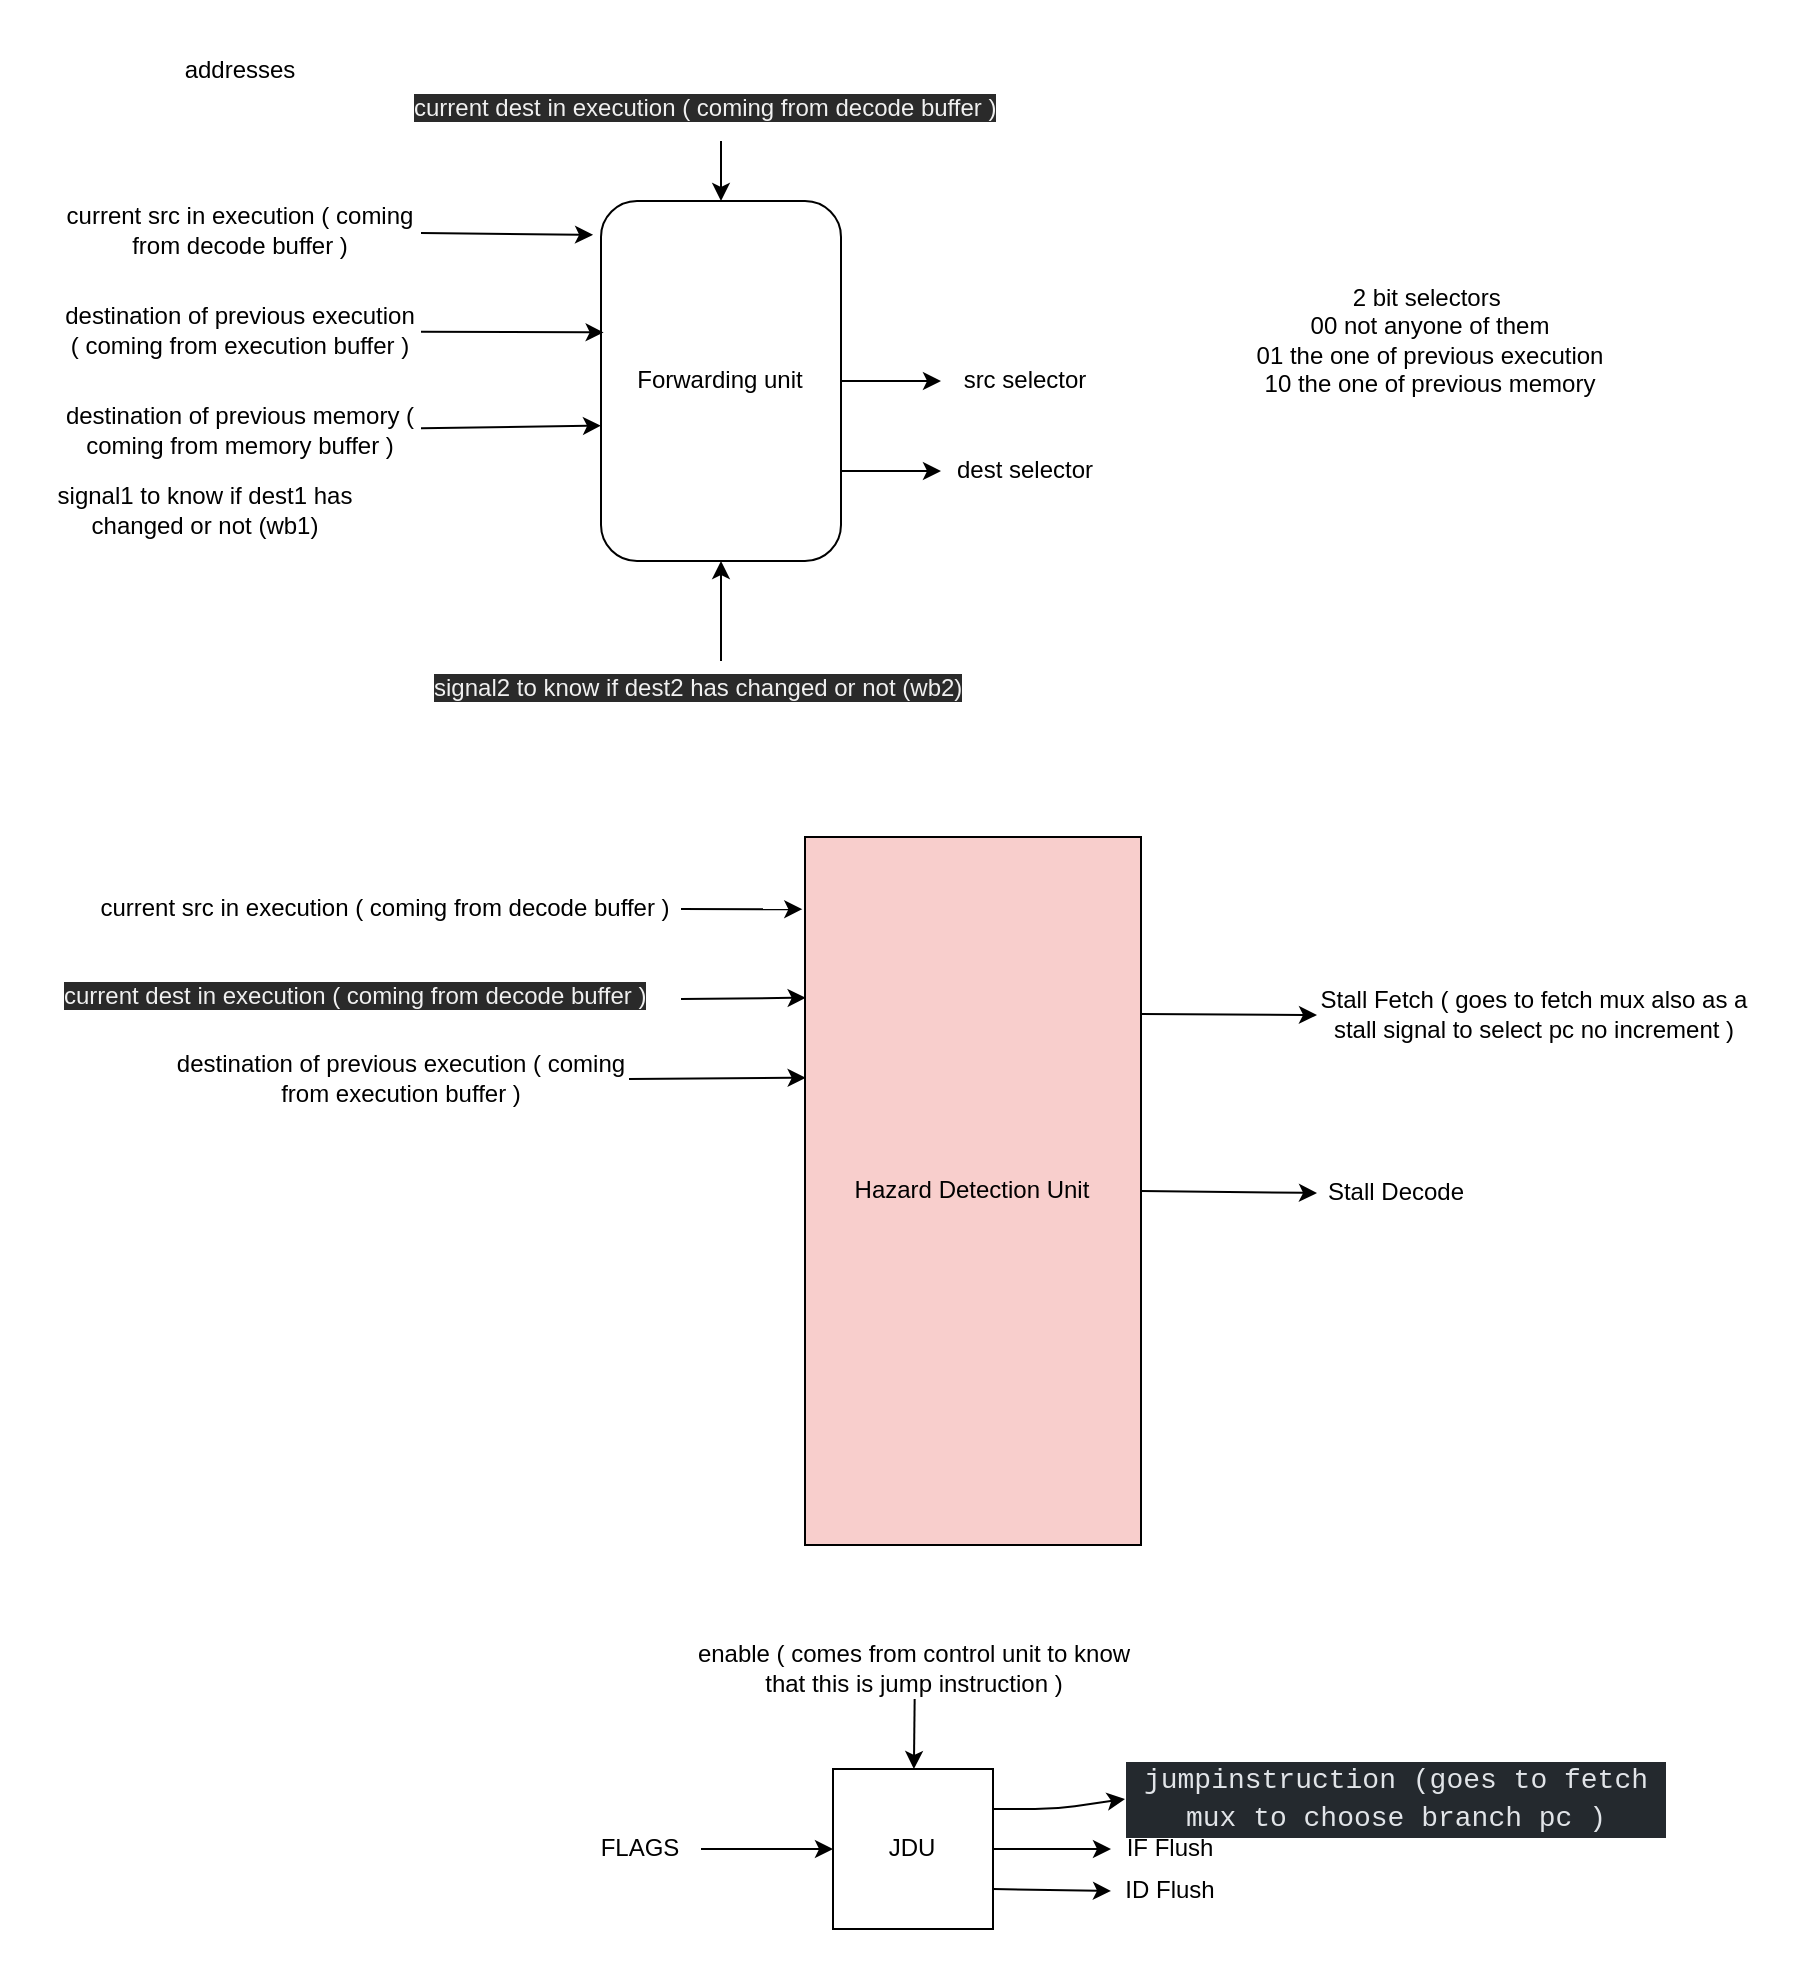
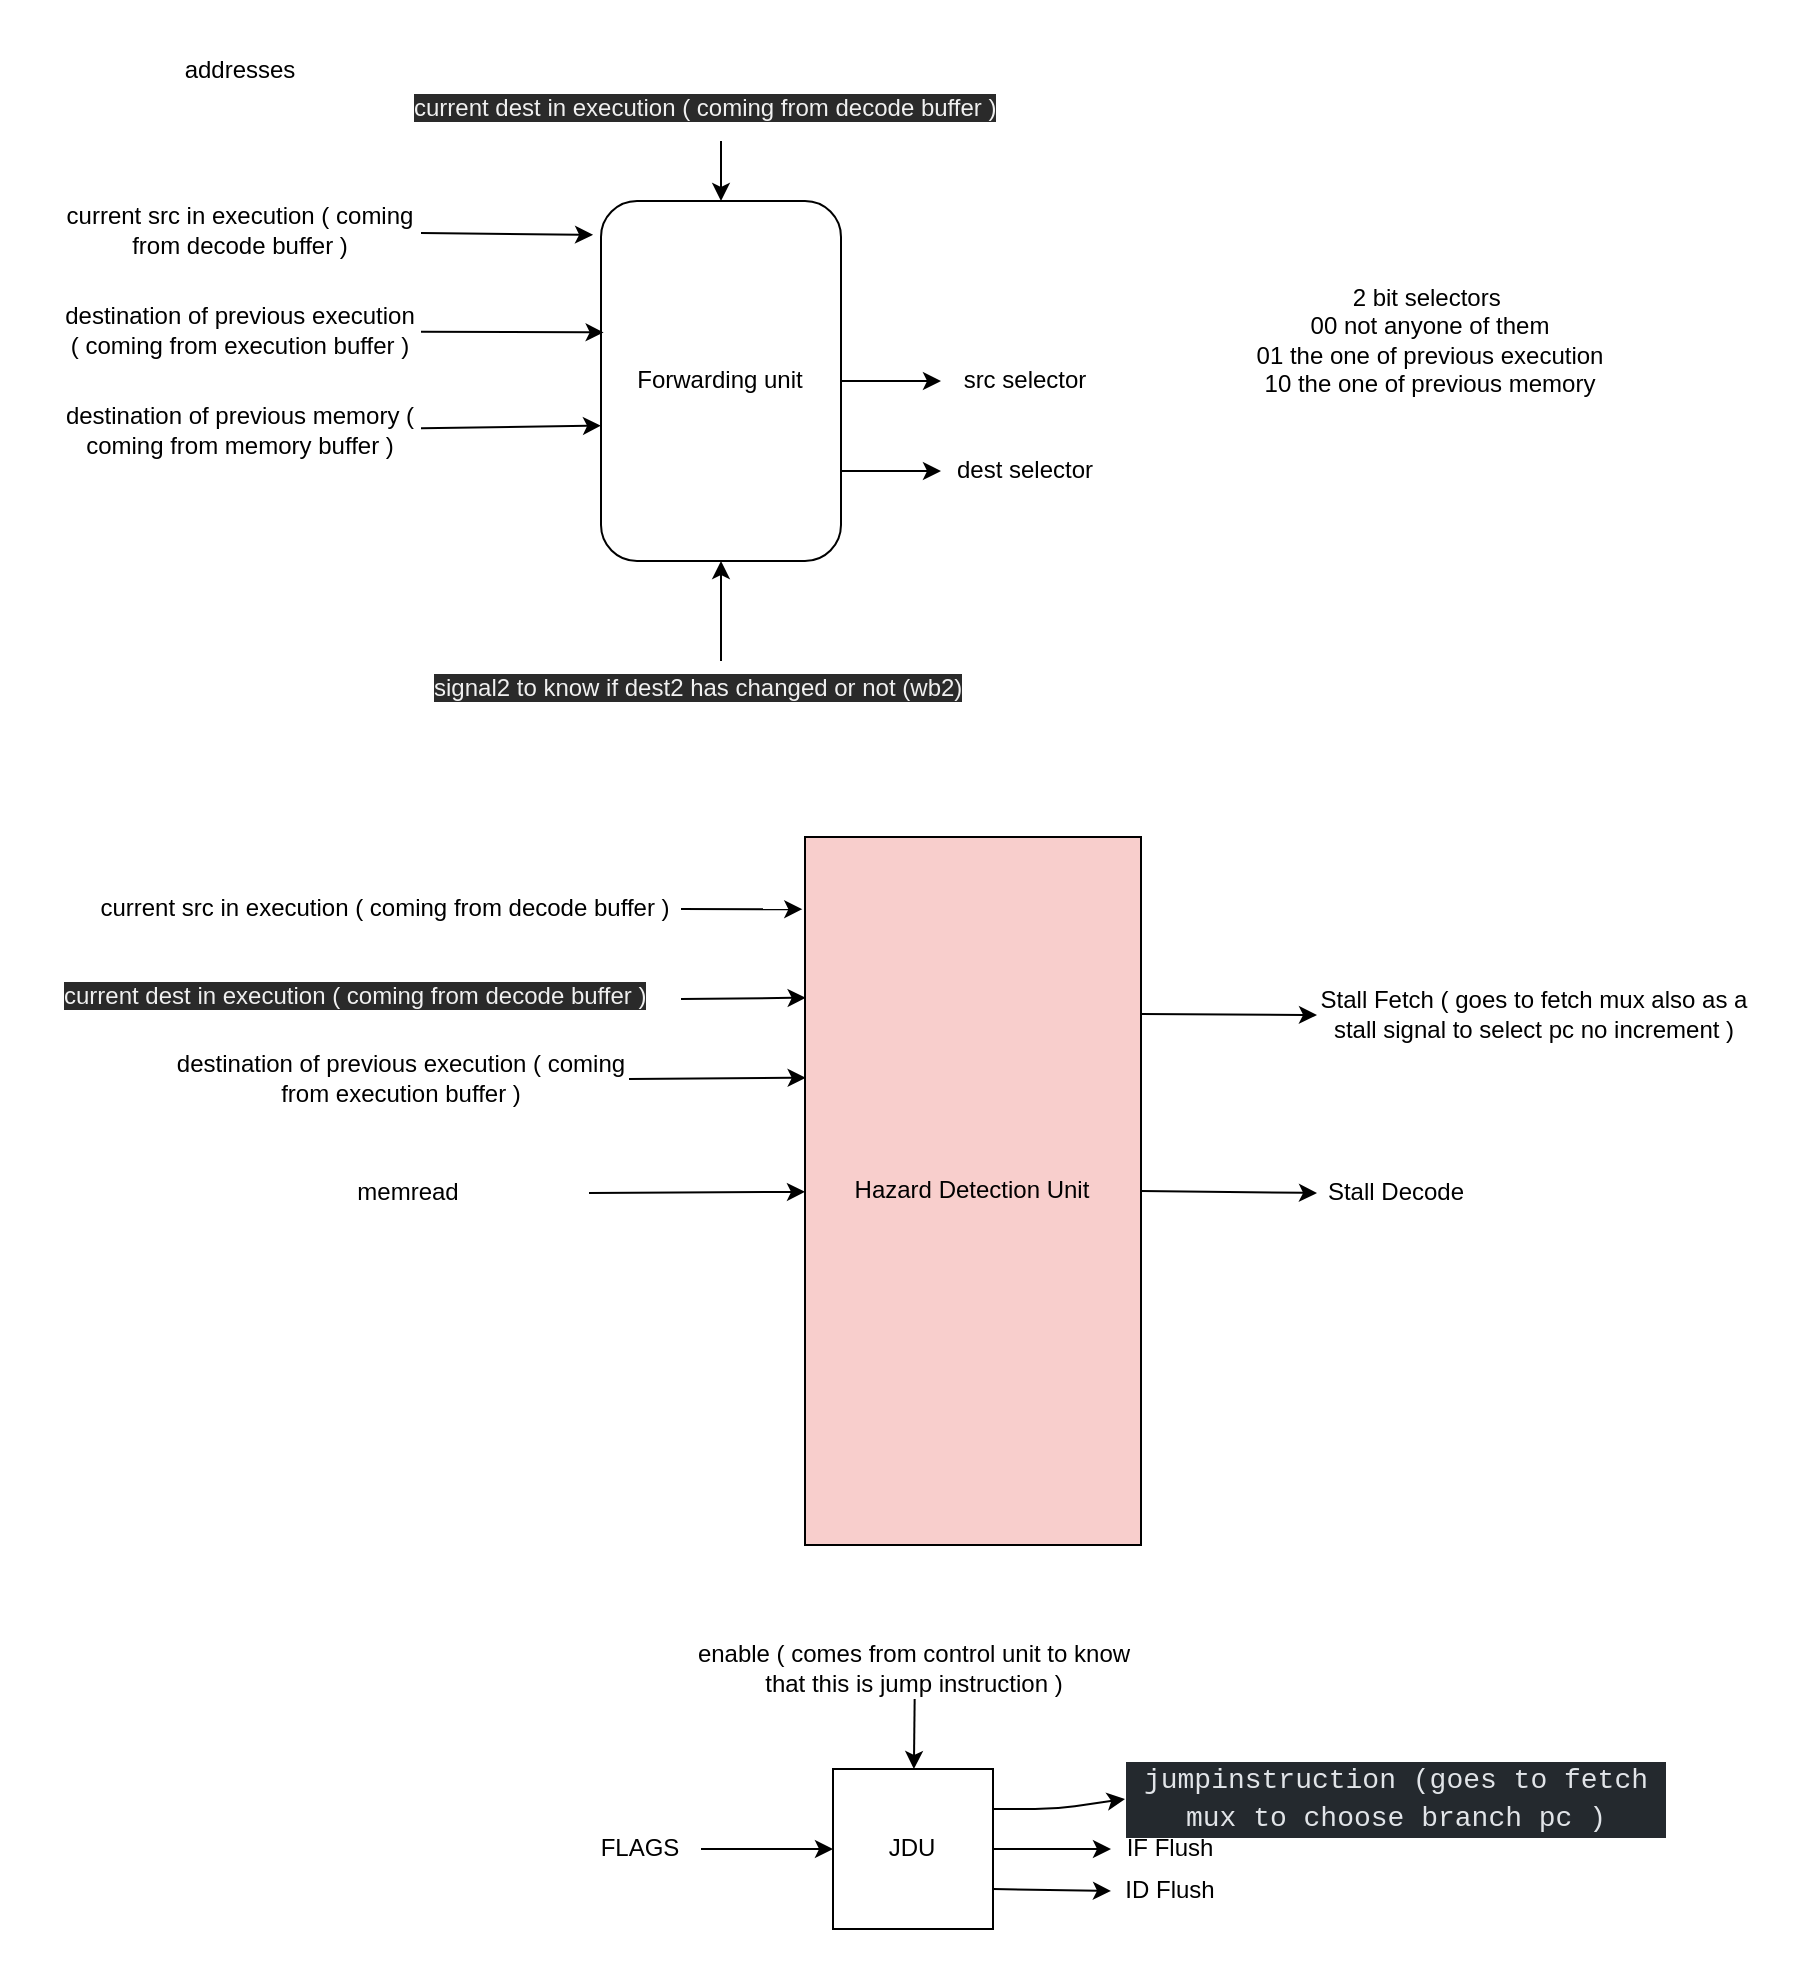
(206, 511) -> none
none -> (690, 1192)
none -> (409, 1193)
